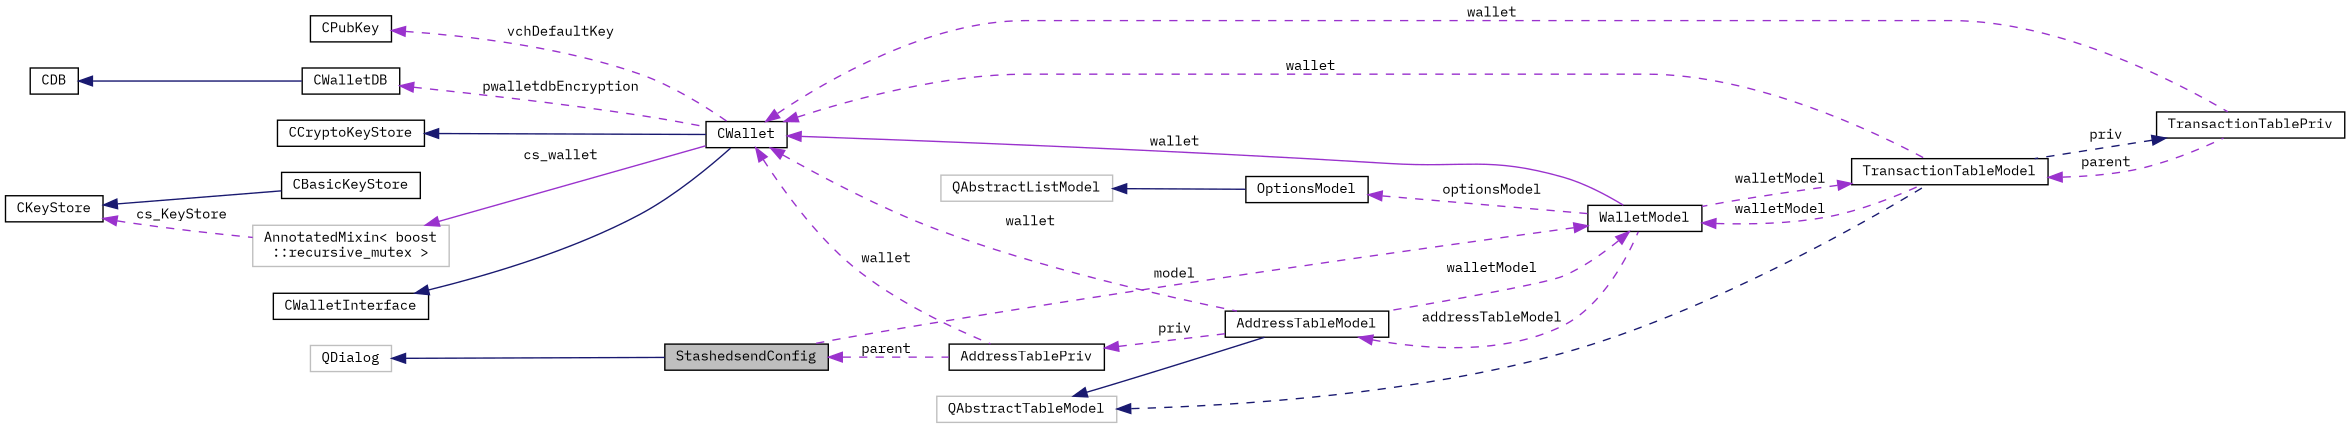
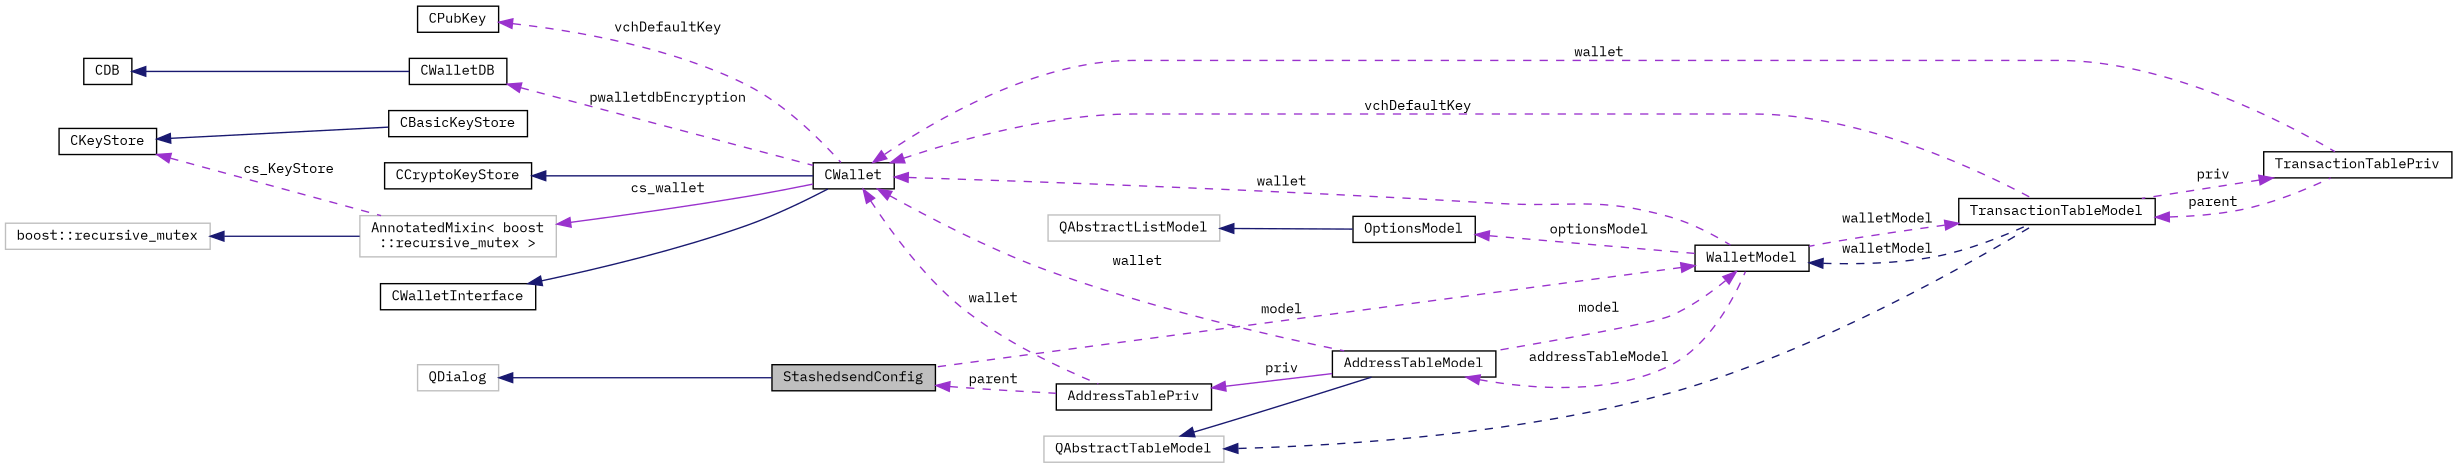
(1307, 67) -> (1414, 106)
(2093, 149) -> (2201, 189)
(1216, 154) -> (1323, 194)
(1822, 218) -> (1929, 258)
none -> (108, 236)
(1488, 269) -> (1595, 308)
(1172, 340) -> (1279, 380)
